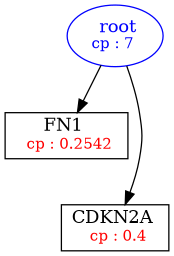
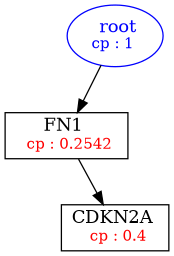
(115, 44) -> (115, 44)
(142, 129) -> (88, 176)
